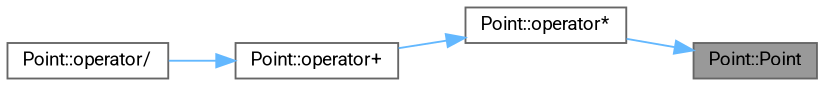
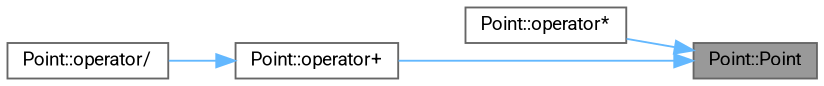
(423, 44) -> (536, 61)
